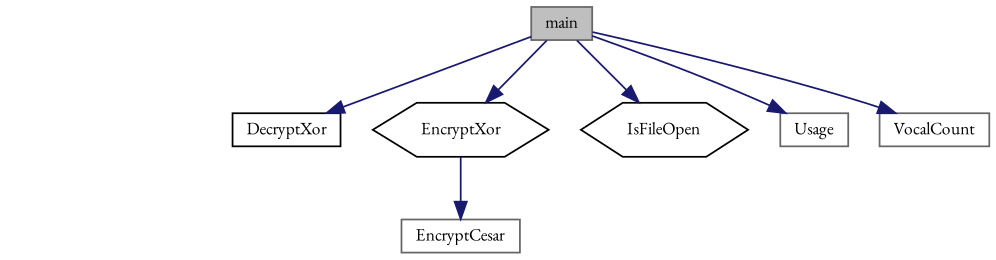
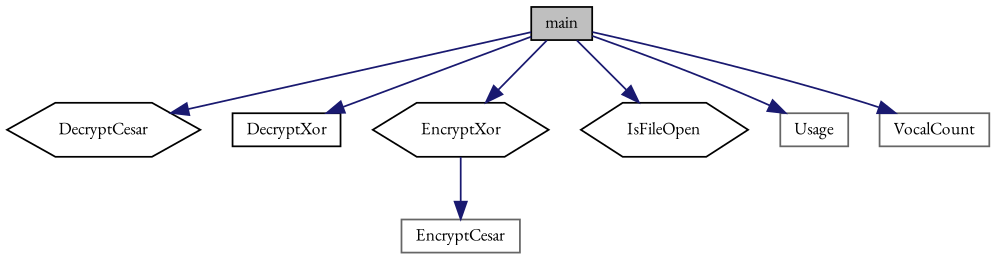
(562, 24) -> (562, 24)
none -> (104, 130)
